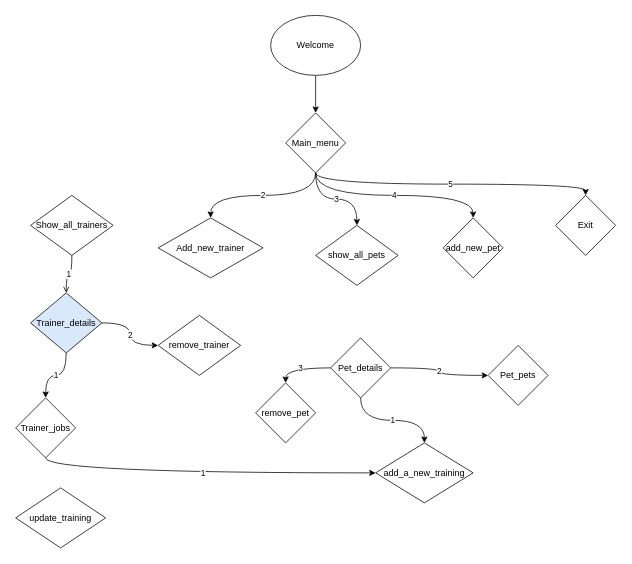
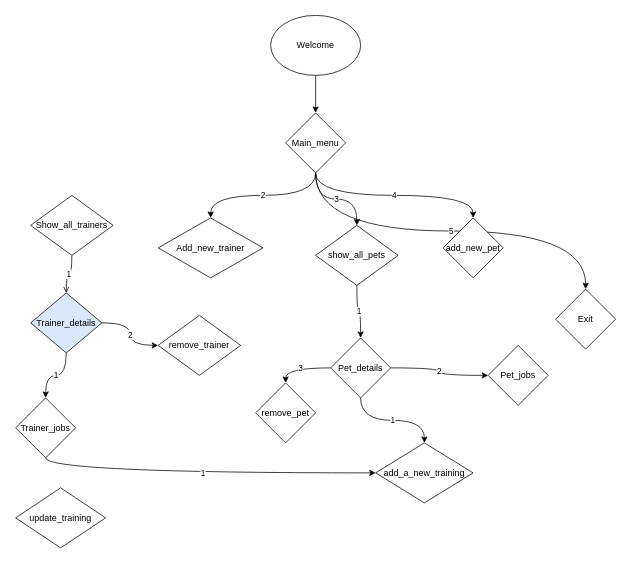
(585, 225) -> (585, 319)
none -> (360, 315)
(518, 375) -> (518, 375)
